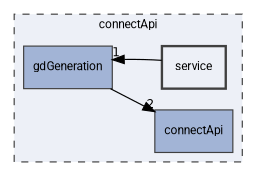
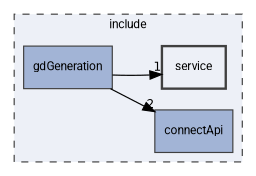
(128, 25) -> (128, 25)
(143, 60) -> (131, 75)
